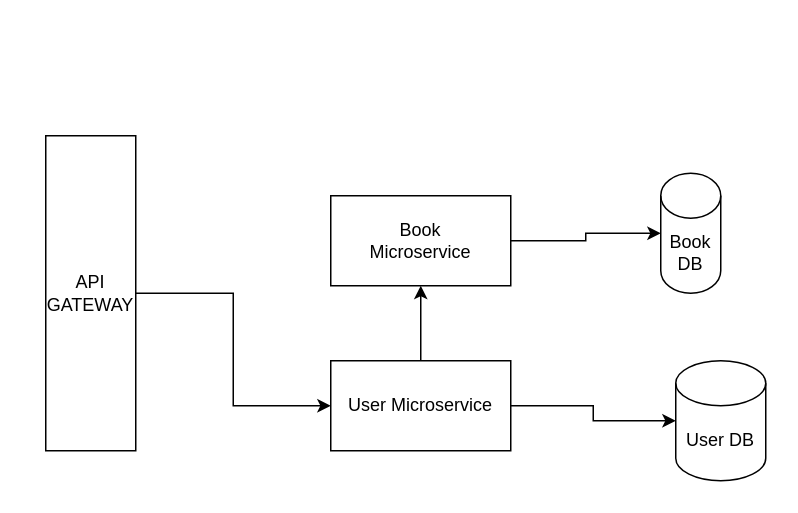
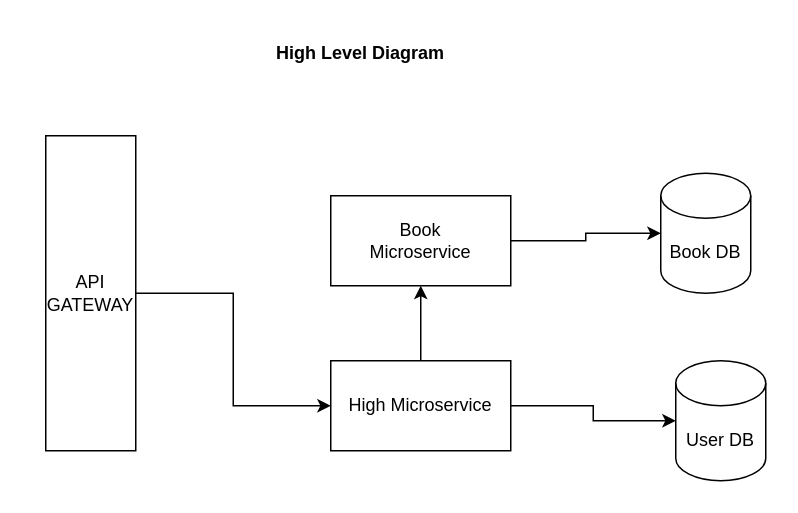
none -> (361, 53)
(691, 233) -> (706, 233)
(421, 406) -> (421, 406)
